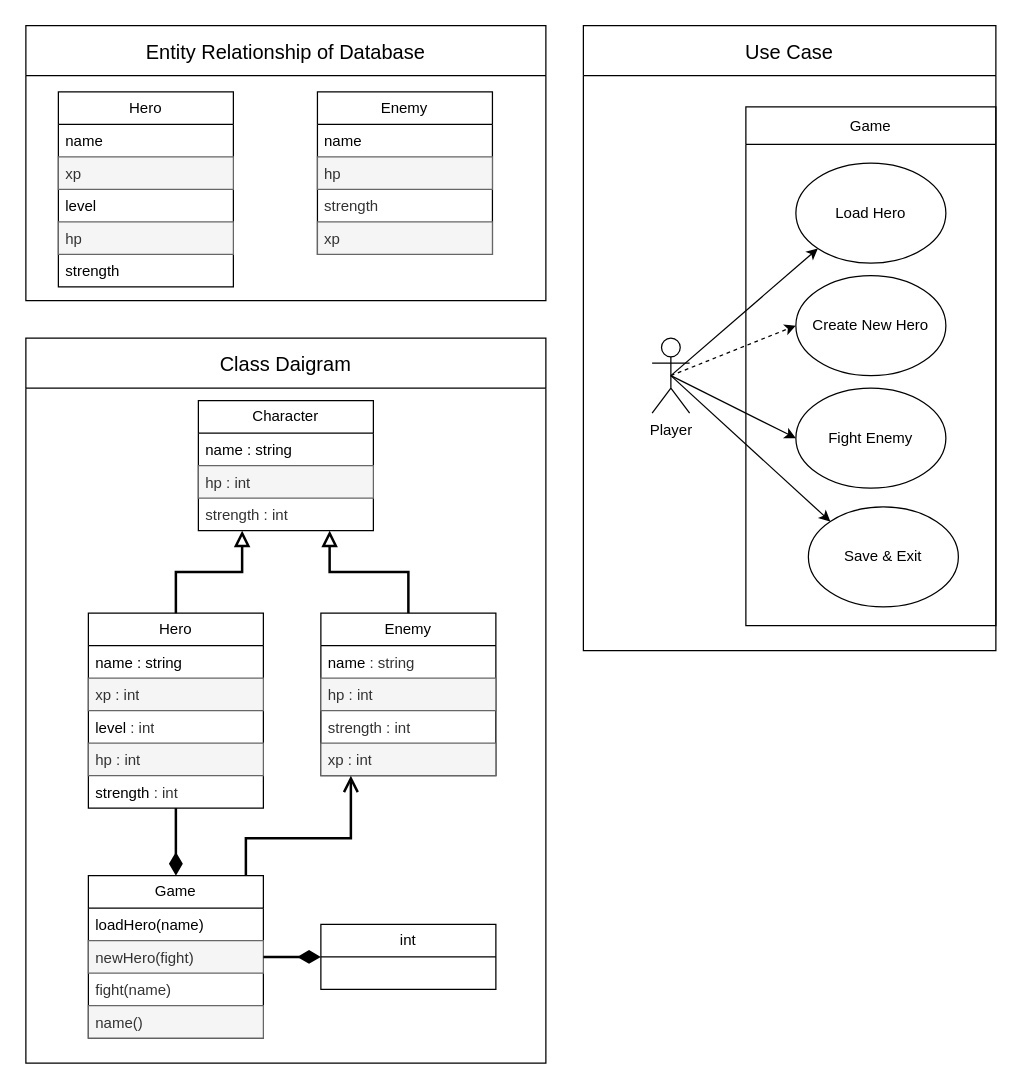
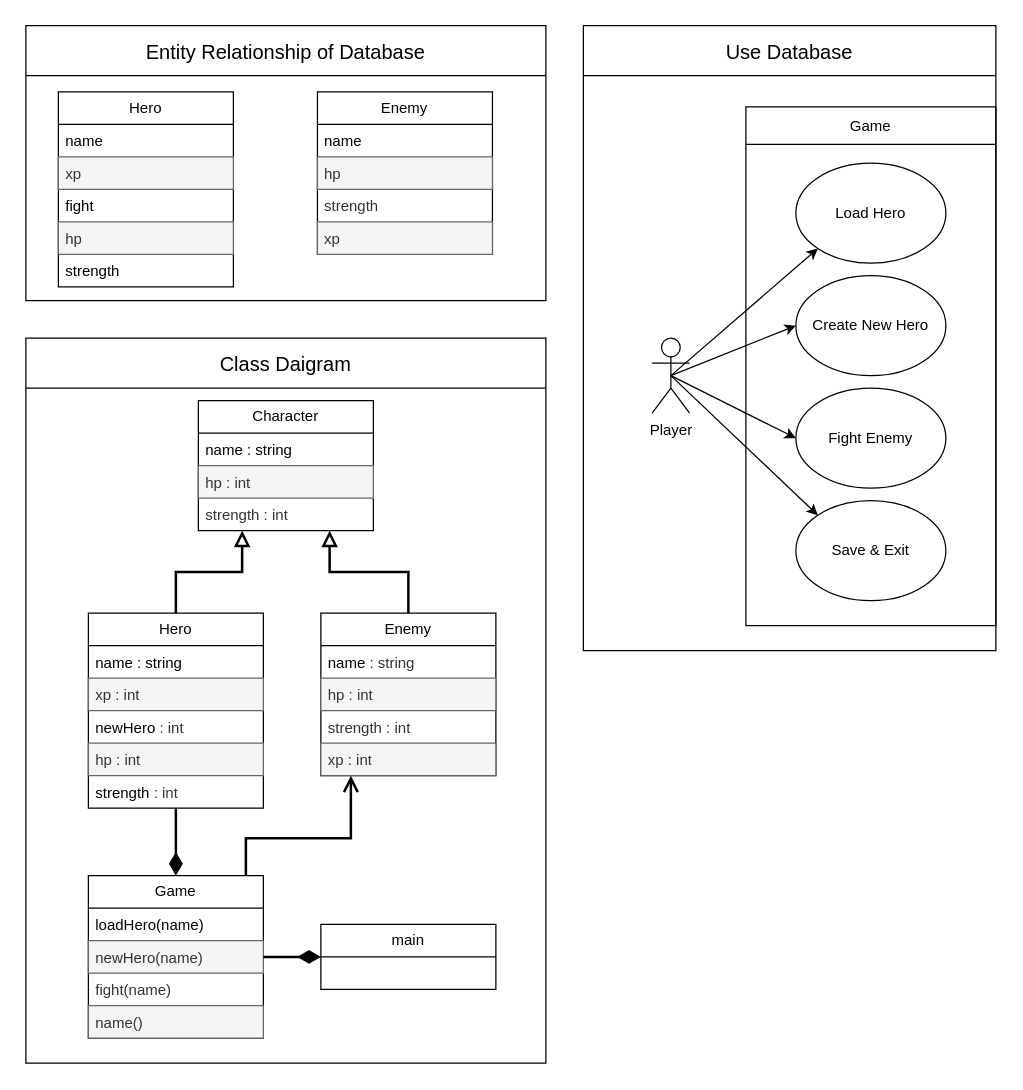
(789, 52) -> (789, 52)
(83, 207) -> (85, 207)
(738, 349) -> (738, 349)
(883, 557) -> (871, 551)
(132, 728) -> (144, 728)
(408, 941) -> (408, 941)
(152, 958) -> (150, 958)
